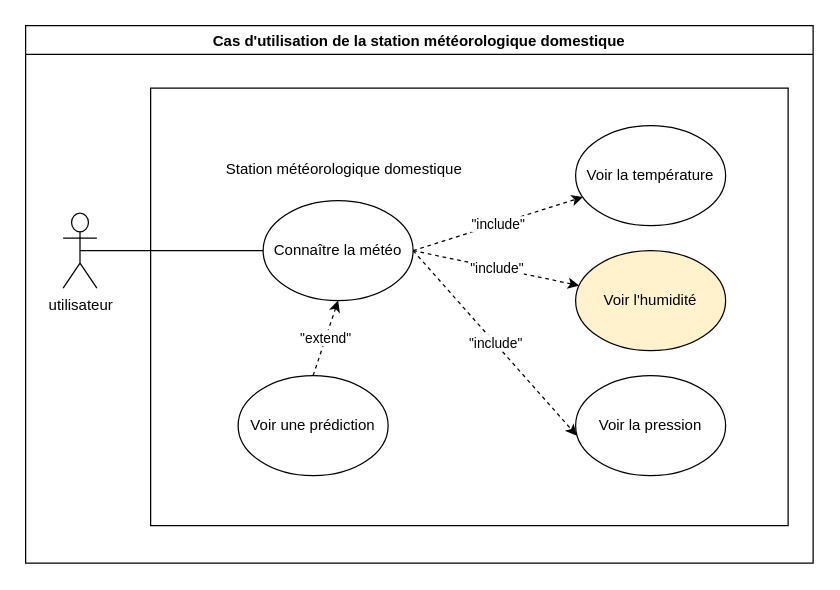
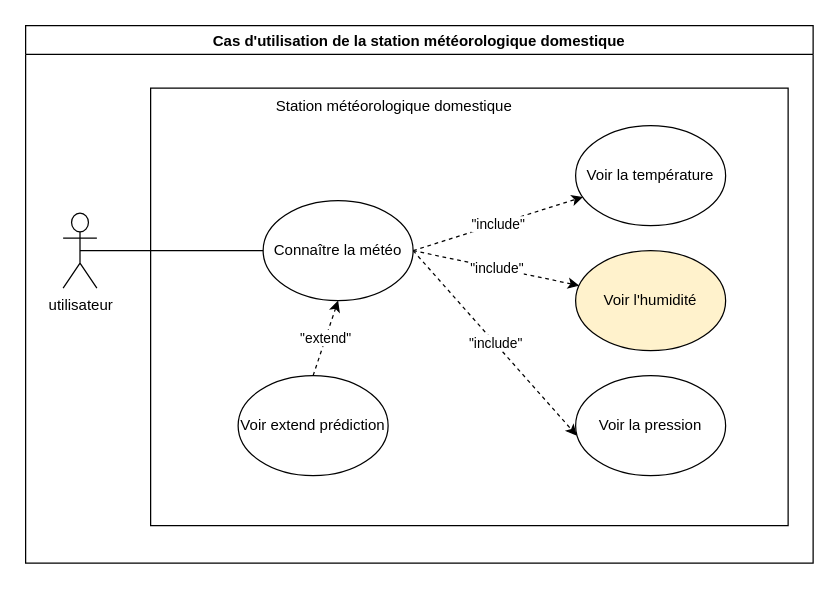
(344, 169) -> (394, 107)
(313, 426) -> (313, 426)
